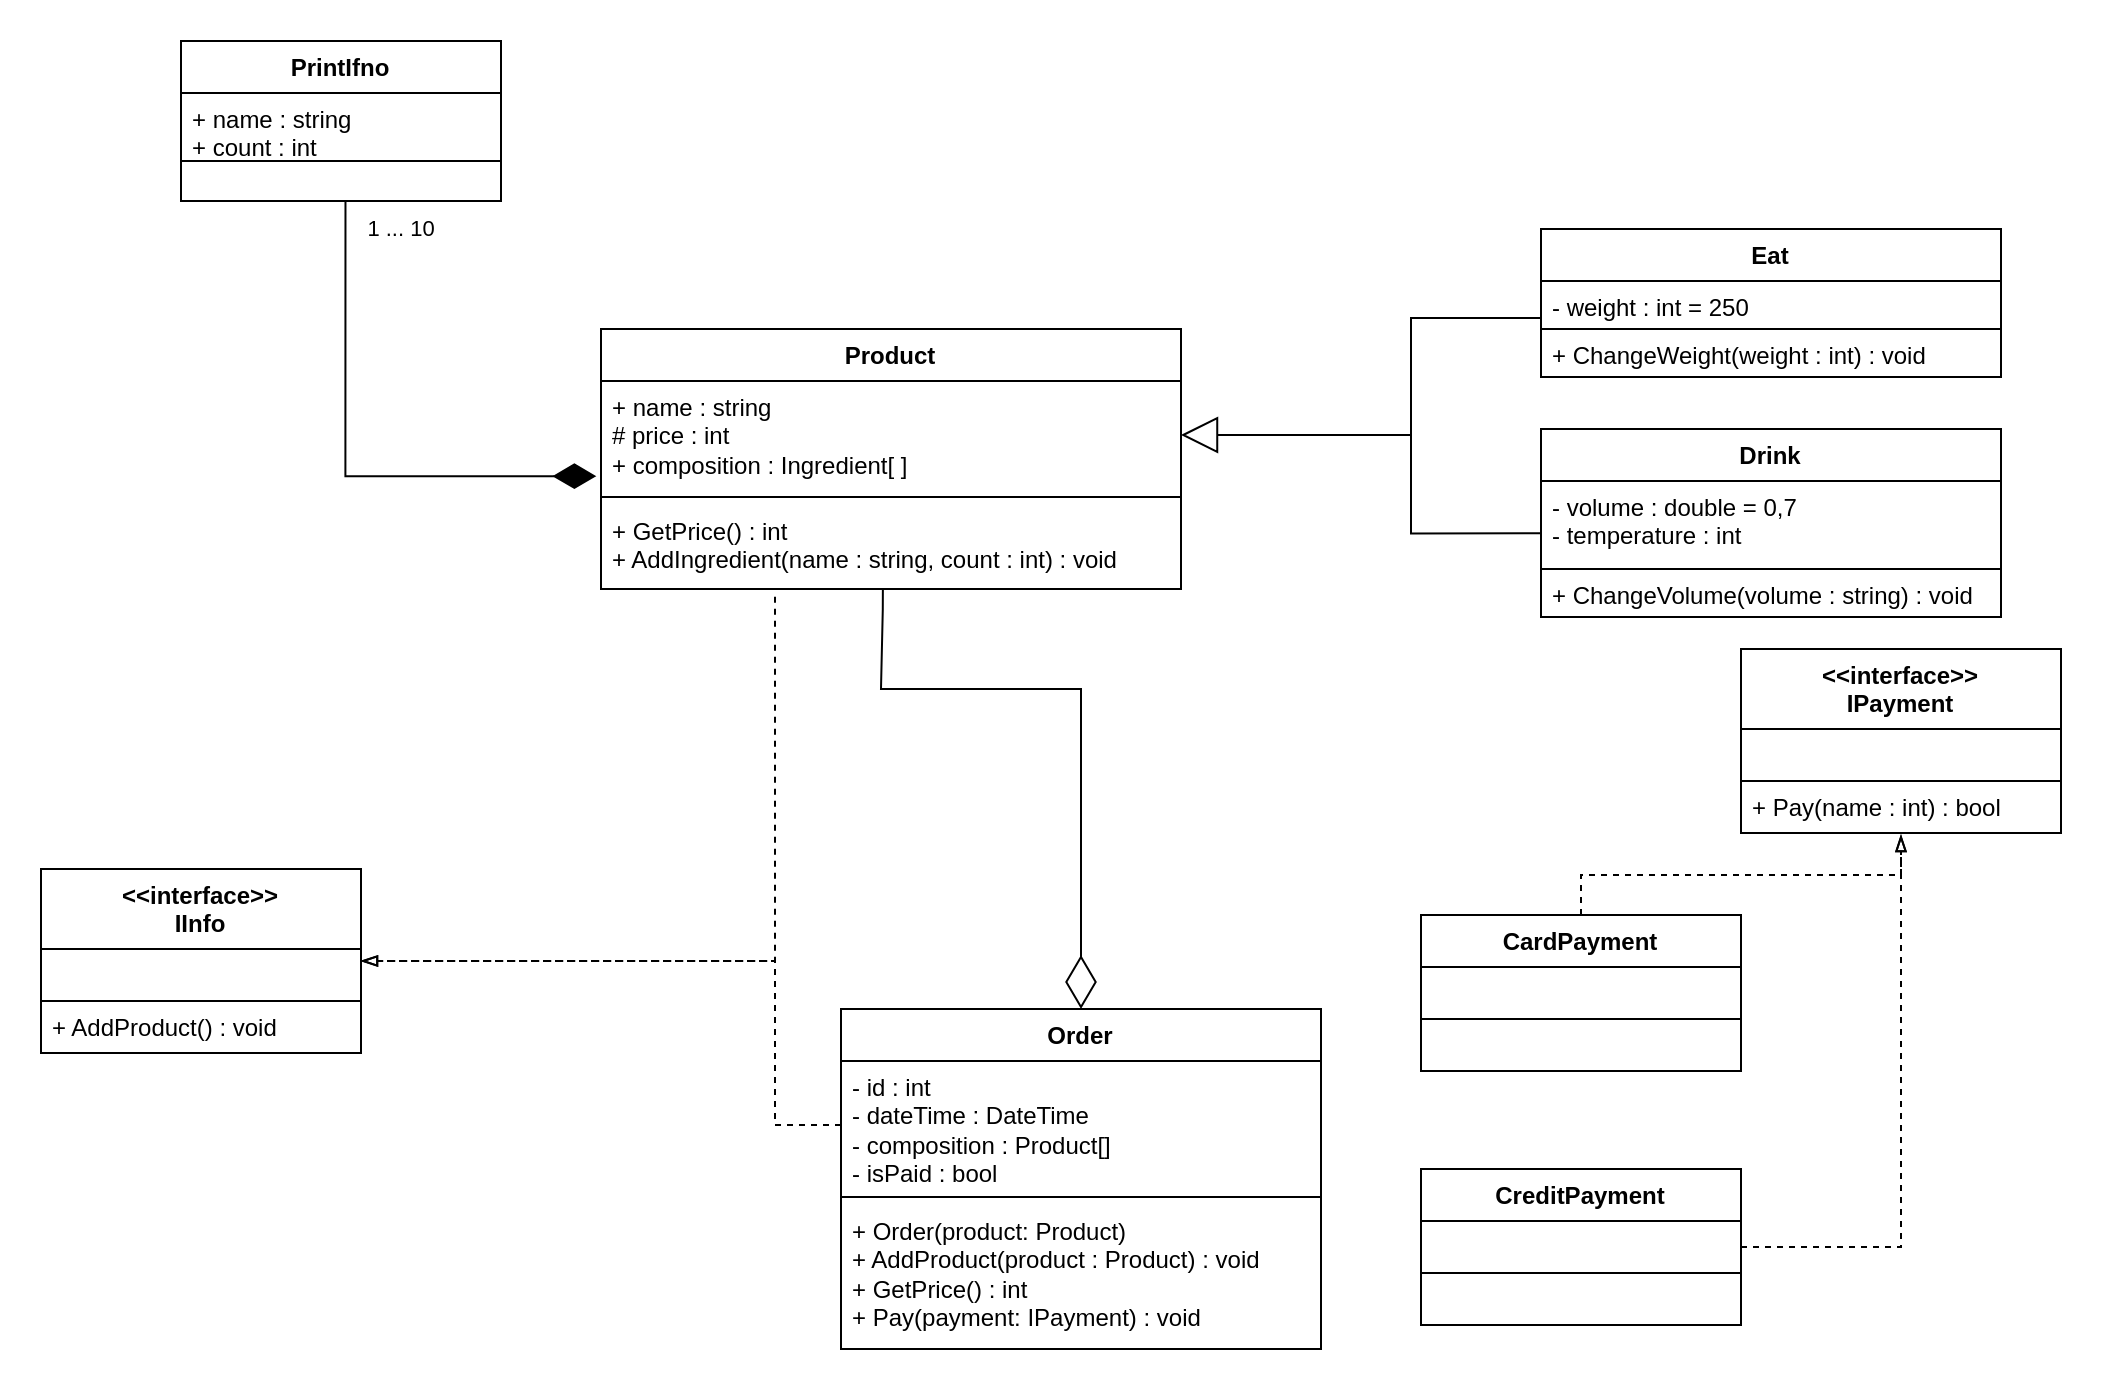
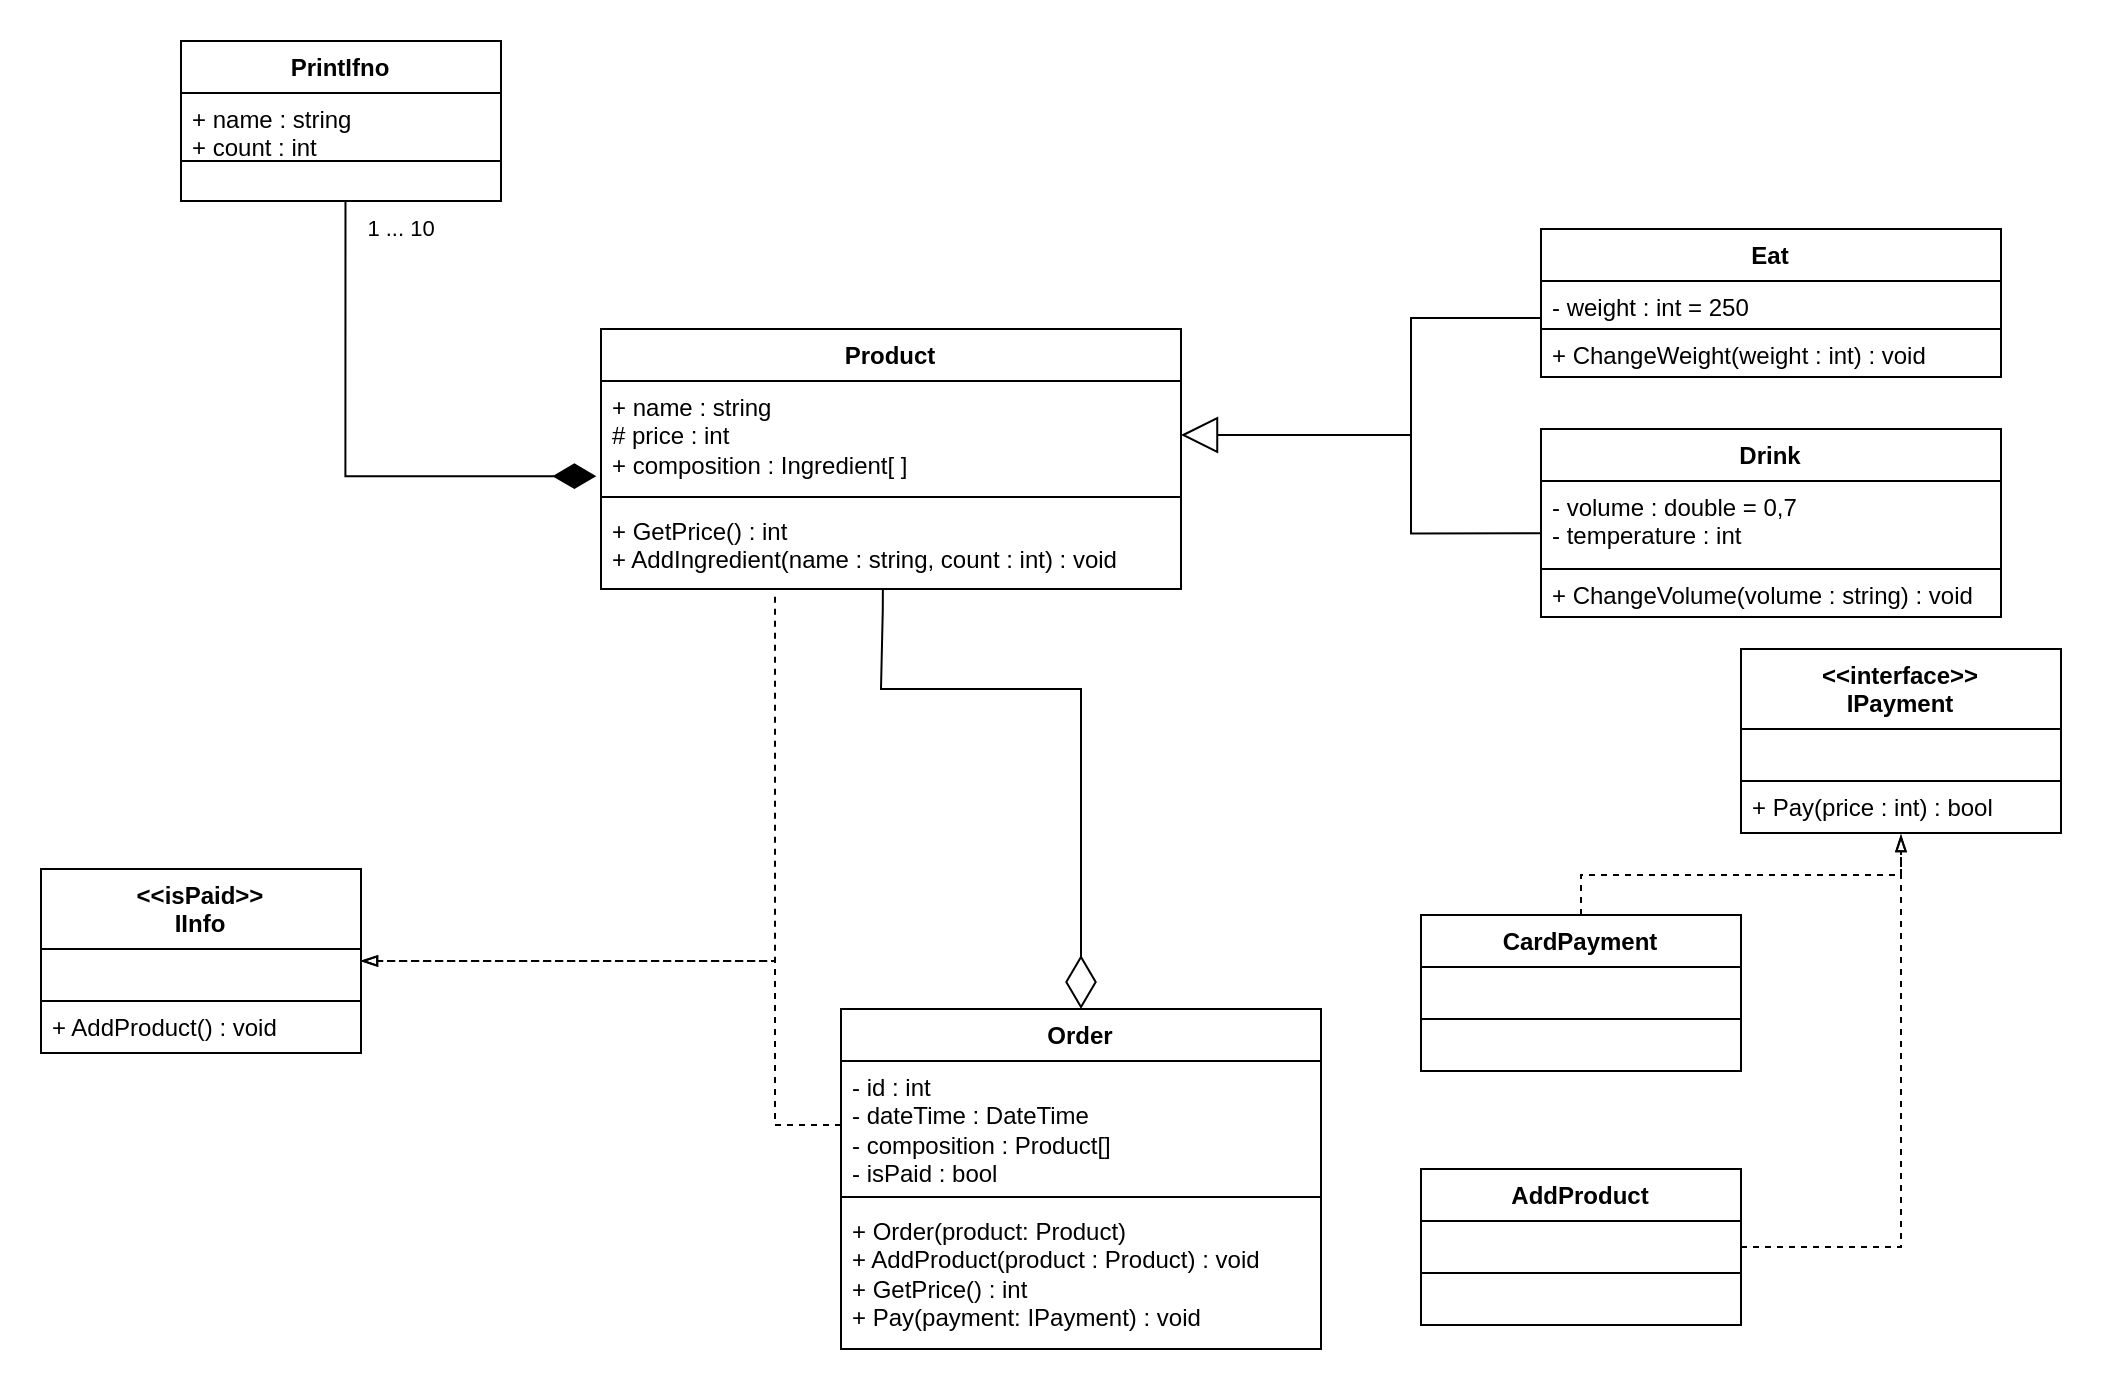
(1886, 809) -> (1890, 809)
(201, 912) -> (201, 912)
(1581, 1197) -> (1581, 1197)
